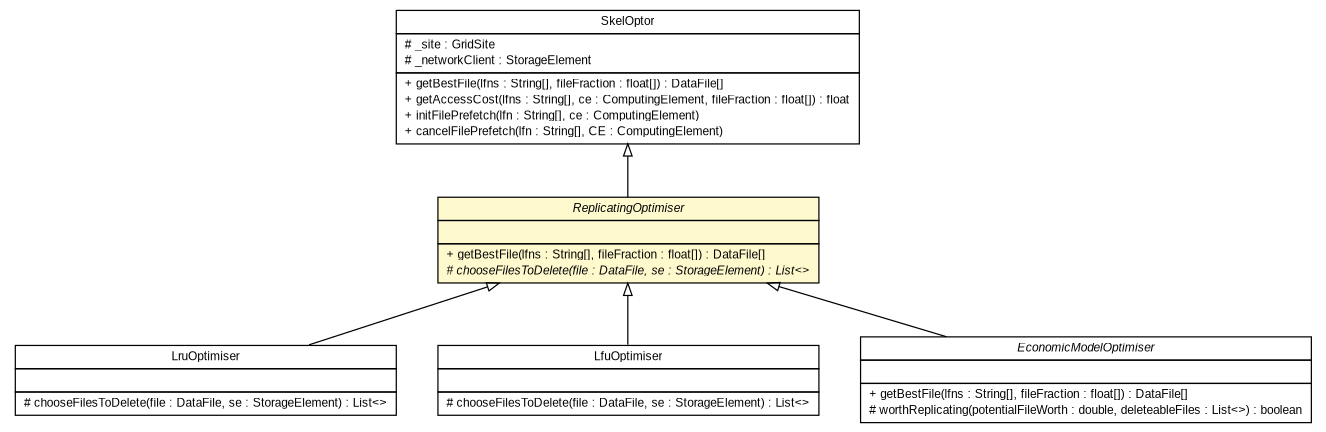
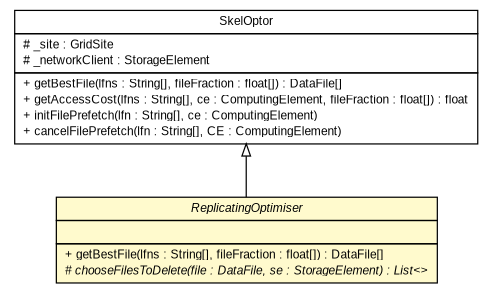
(205, 380) -> none
(628, 380) -> none
(1086, 380) -> none
